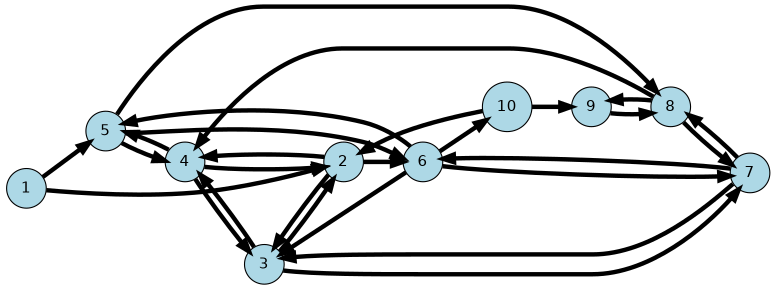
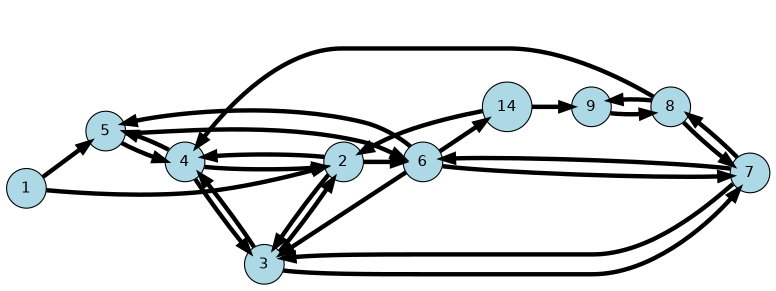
(374, 7) -> none
(507, 107) -> (507, 107)
